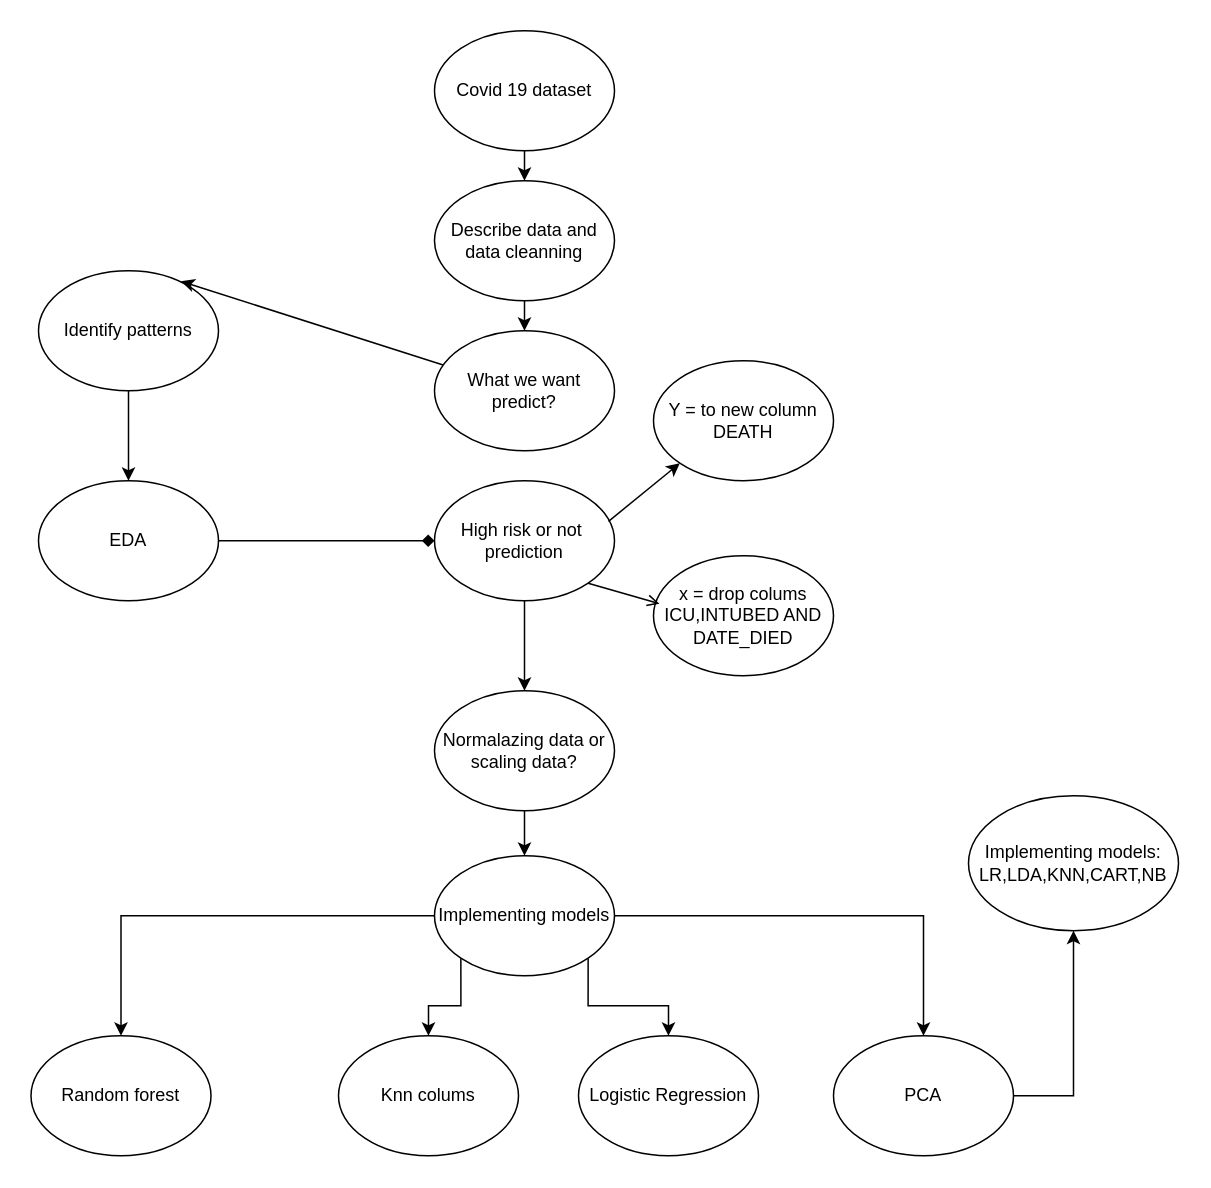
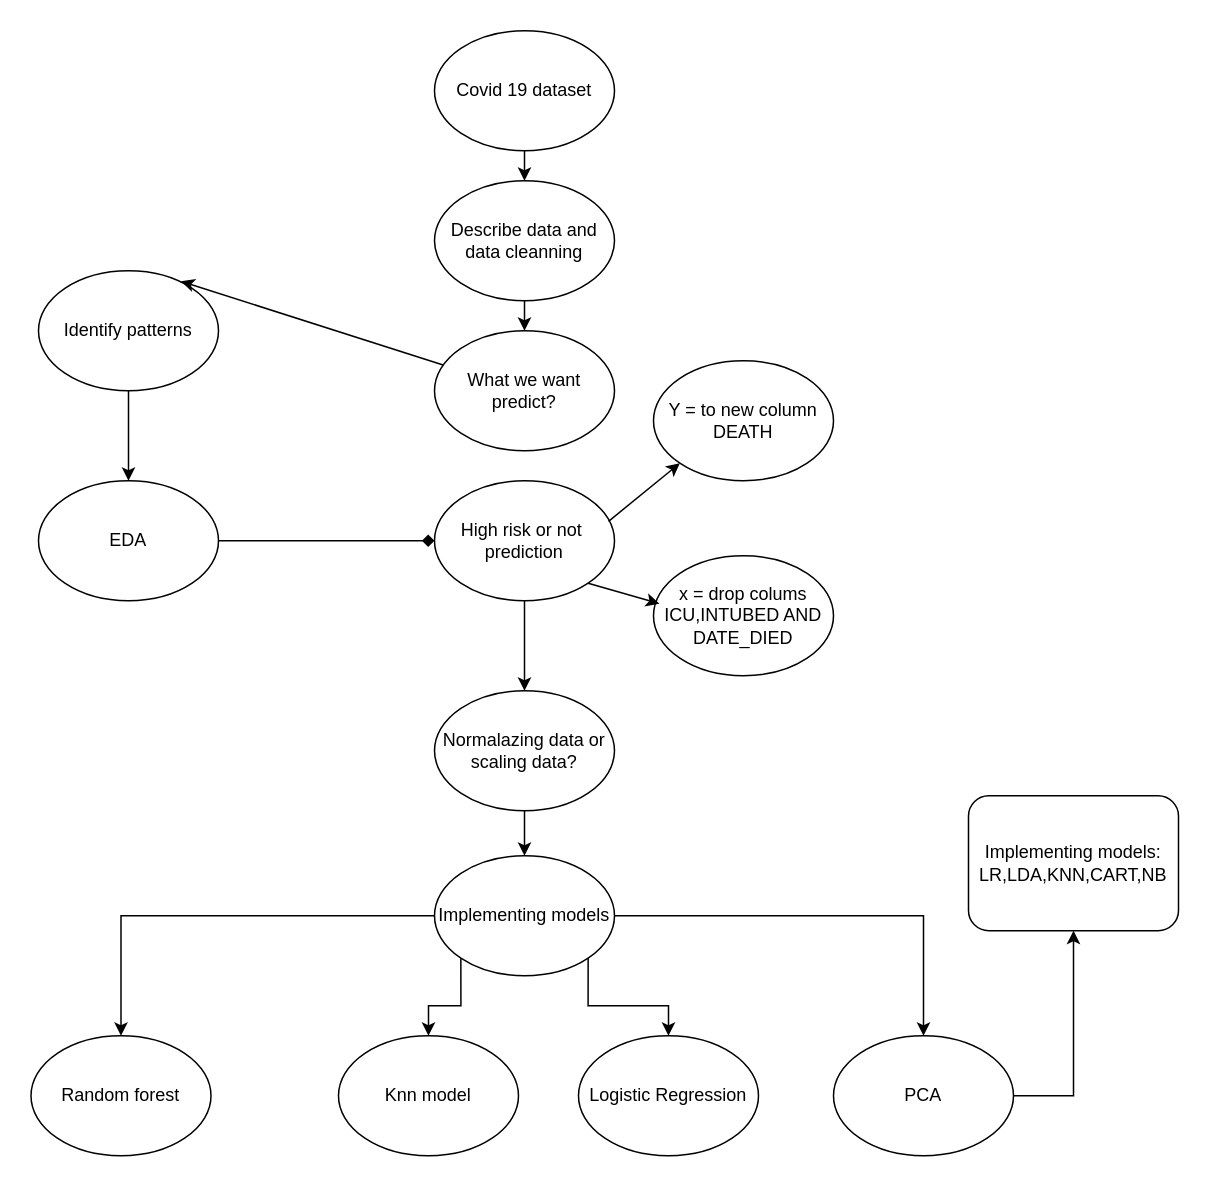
(650, 601) -> (648, 601)
(1073, 863) -> (1073, 863)
(428, 1096) -> (428, 1096)
